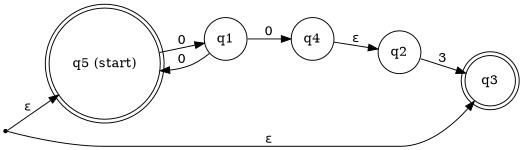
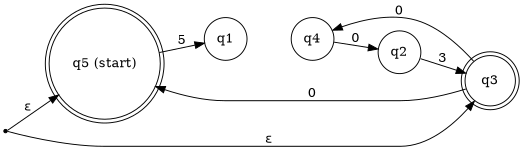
(356, 38) -> (356, 38)
(264, 39) -> (414, 20)
(182, 40) -> (182, 40)
(191, 65) -> (315, 101)
